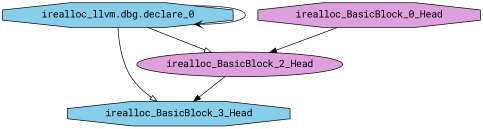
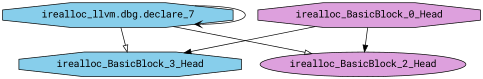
(118, 15) -> (118, 15)
(212, 87) -> (256, 38)
